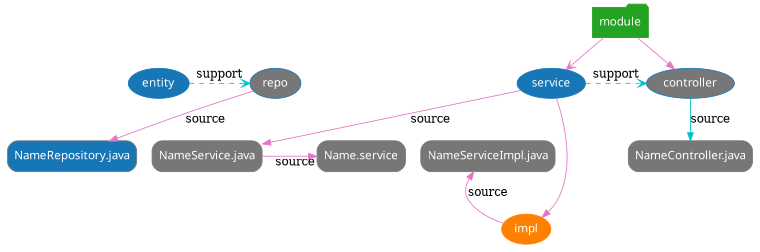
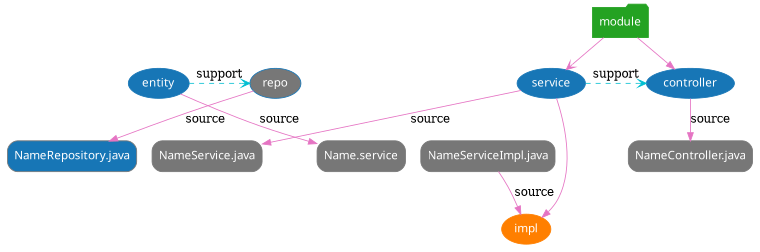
(690, 83) -> (690, 83)
(690, 116) -> (690, 116)
(285, 156) -> (244, 120)
(475, 208) -> (509, 189)
